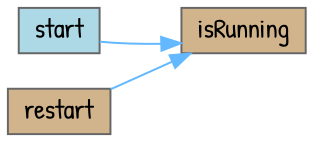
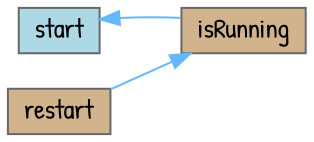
(130, 44) -> (150, 17)
